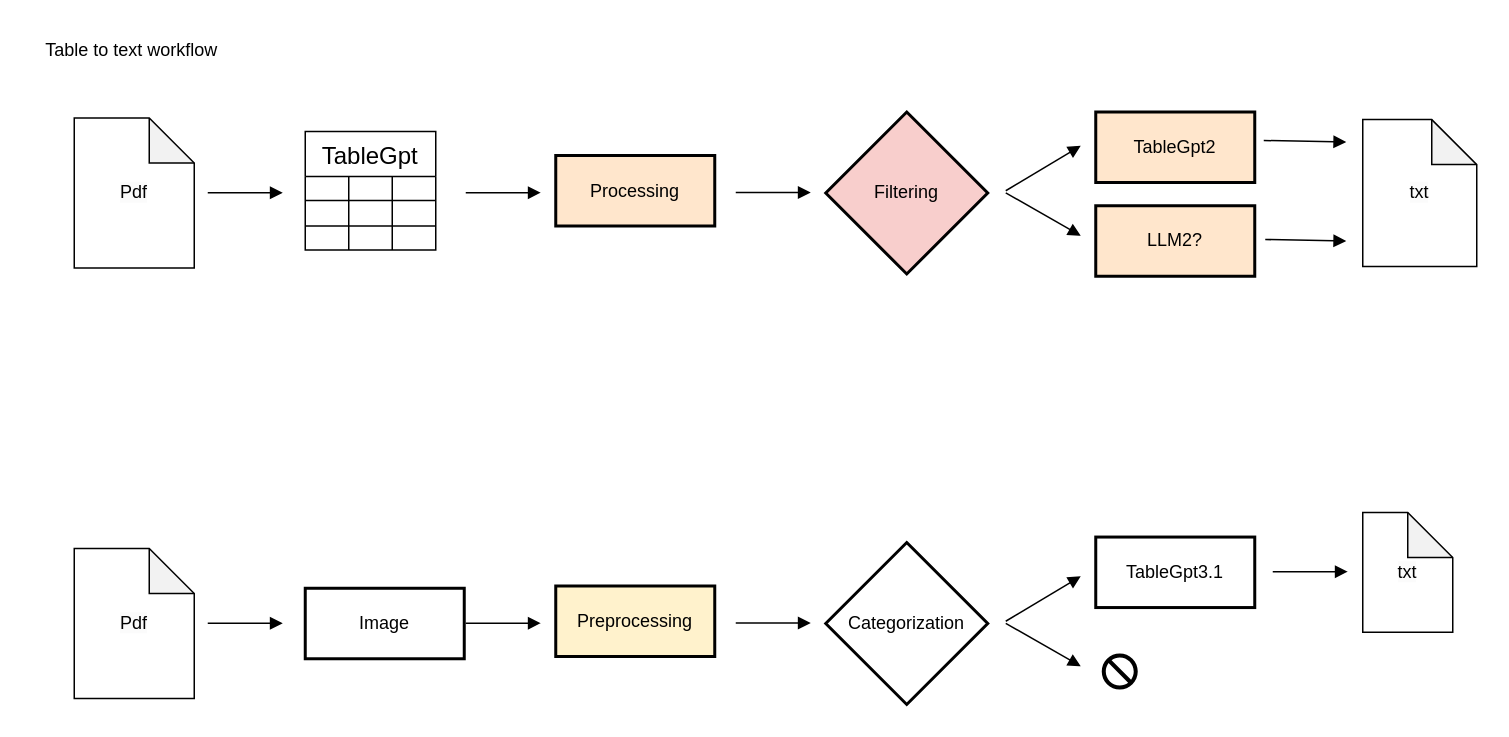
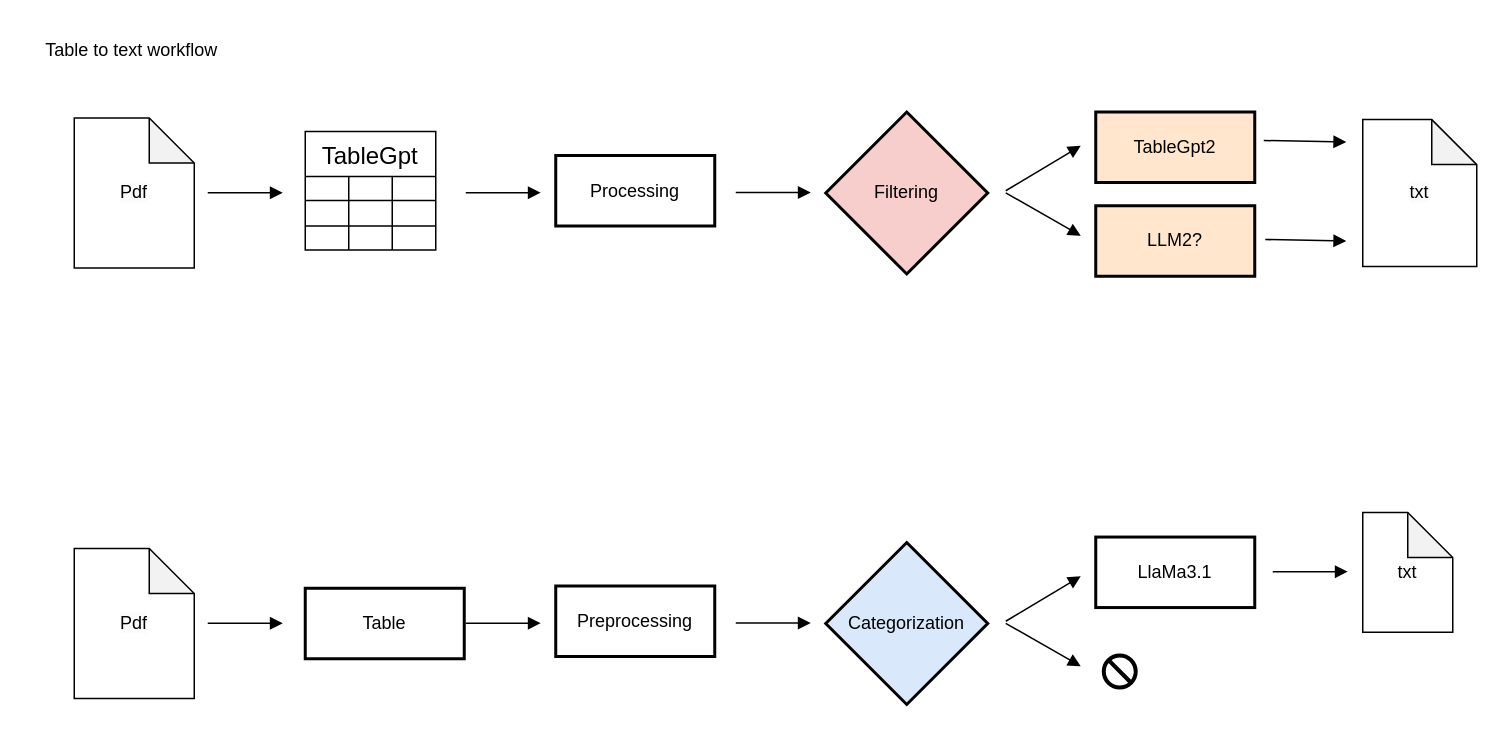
(635, 191) -> (635, 191)
(1175, 572) -> (1175, 572)
(635, 621) -> (635, 621)
(385, 623) -> (385, 623)
(907, 623) -> (907, 623)
